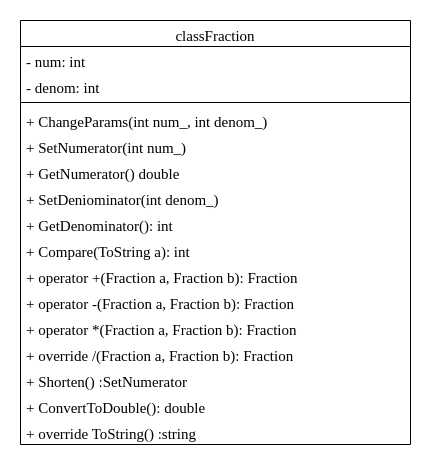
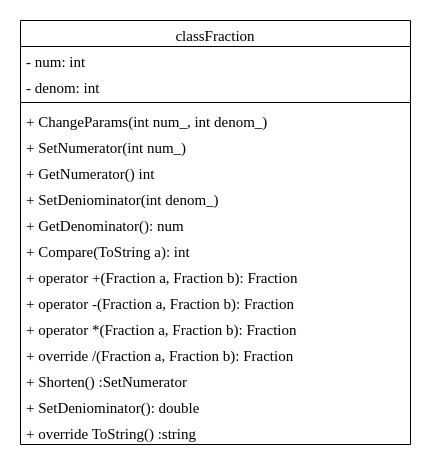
(117, 174) -> (104, 174)
(113, 226) -> (115, 226)
(130, 408) -> (128, 408)
